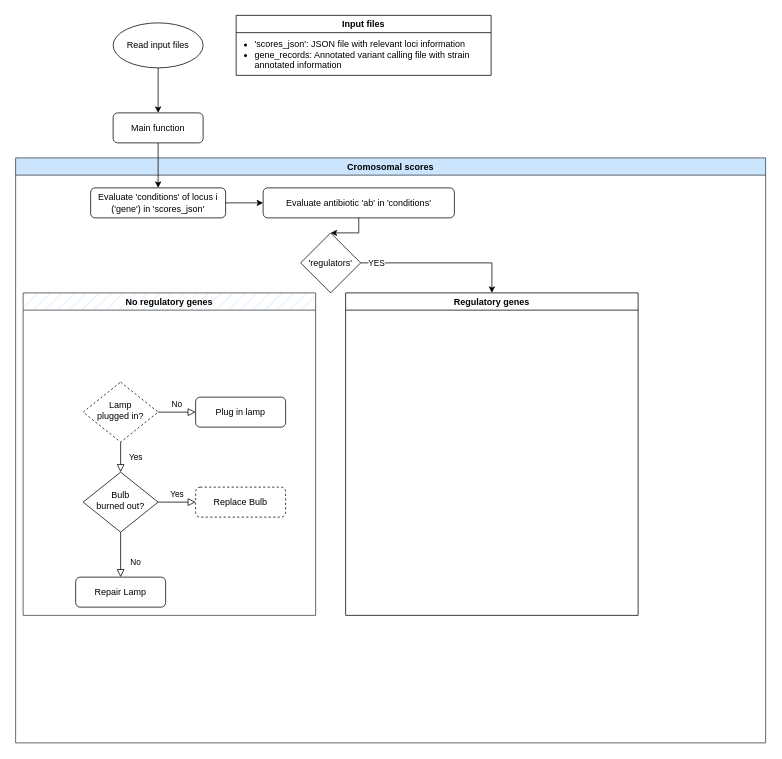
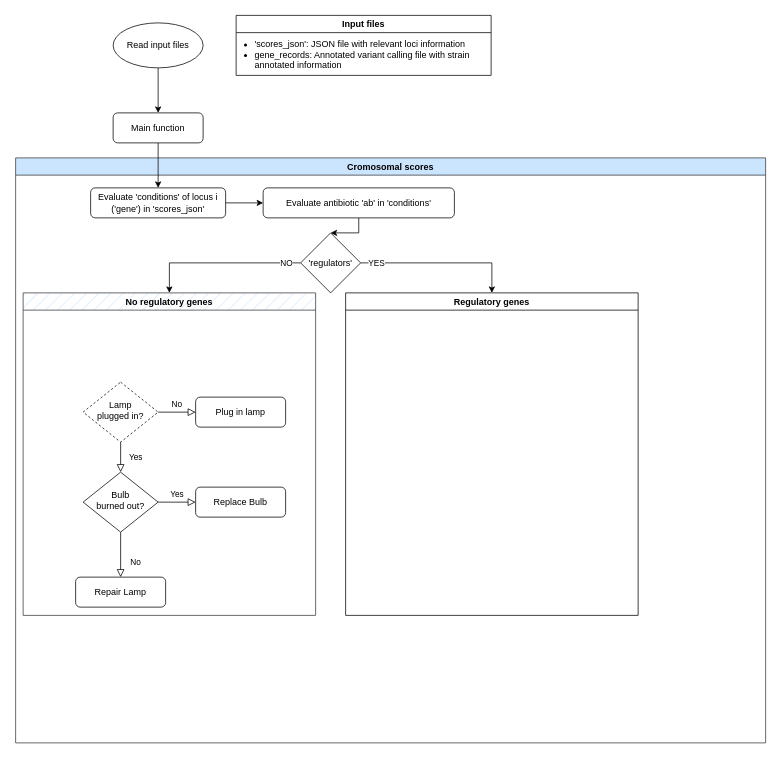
none -> (169, 274)
(240, 502) -> (240, 502)
